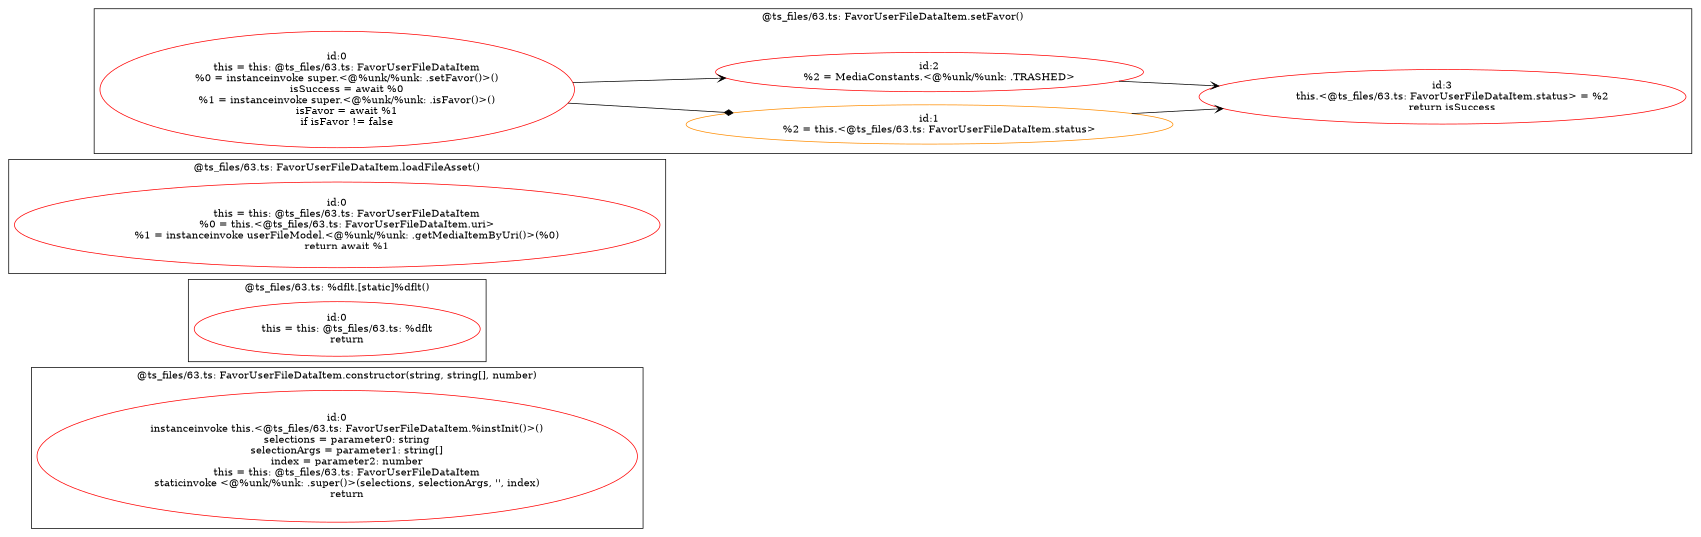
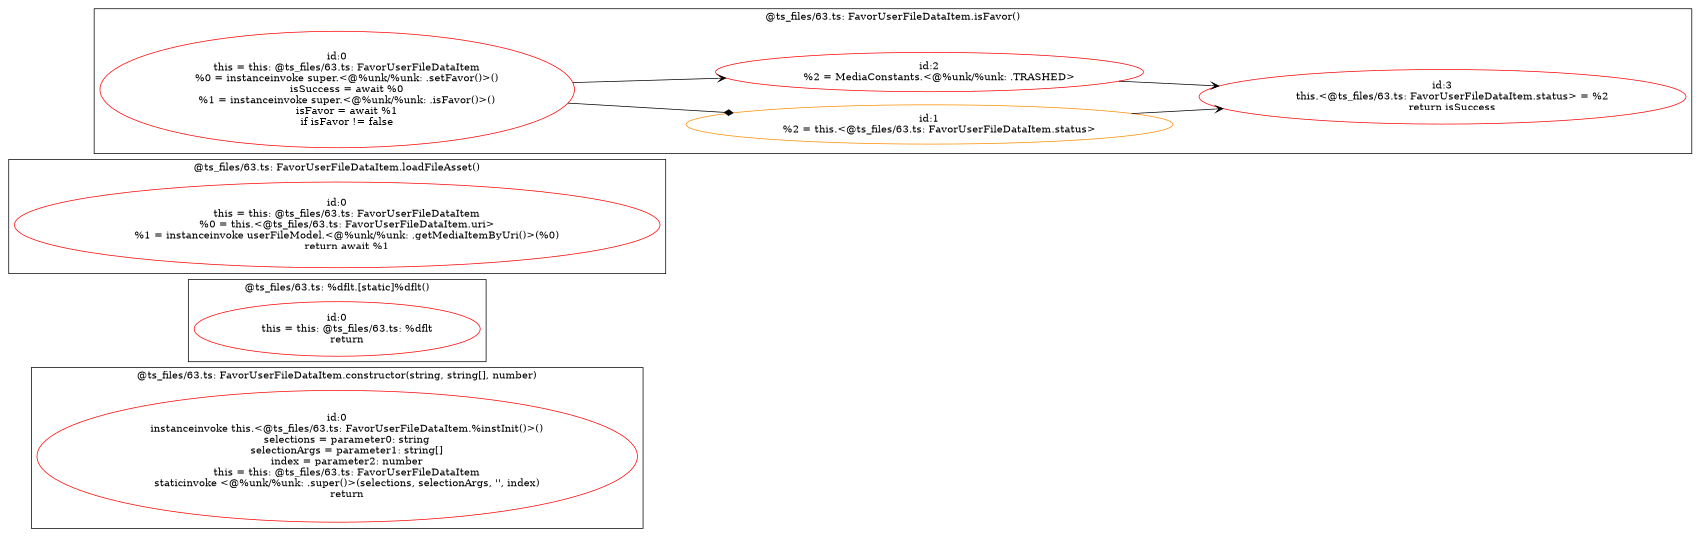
(893, 17) -> (893, 17)
